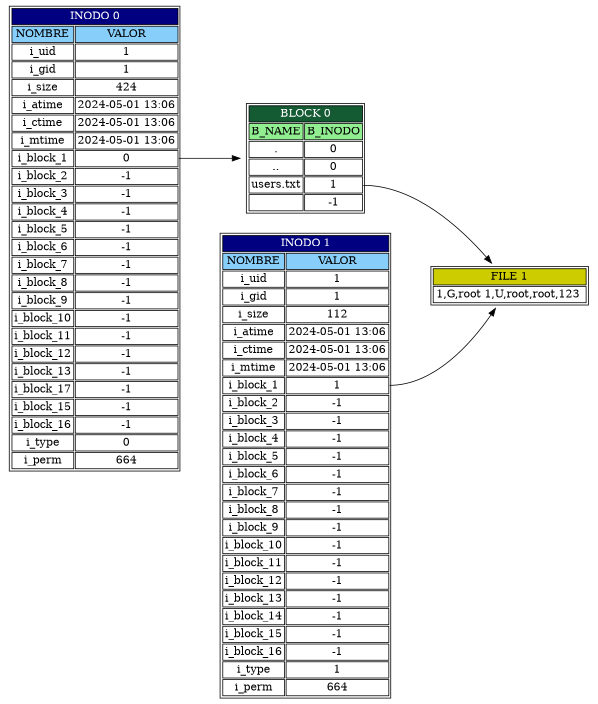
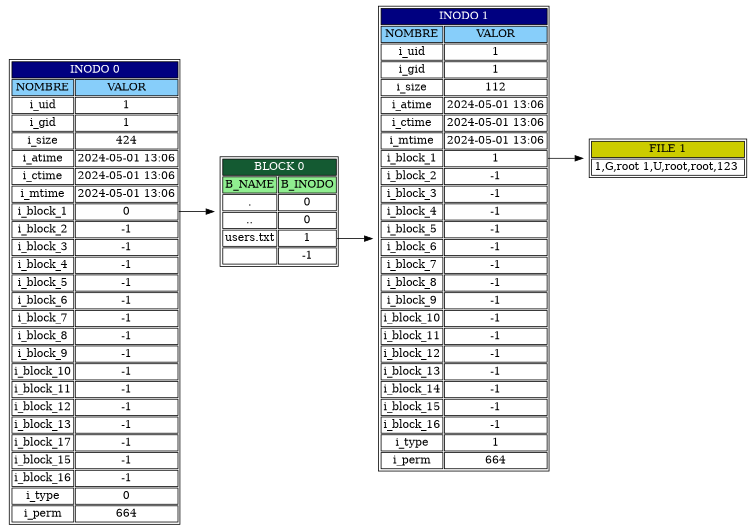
(432, 209) -> (351, 239)
